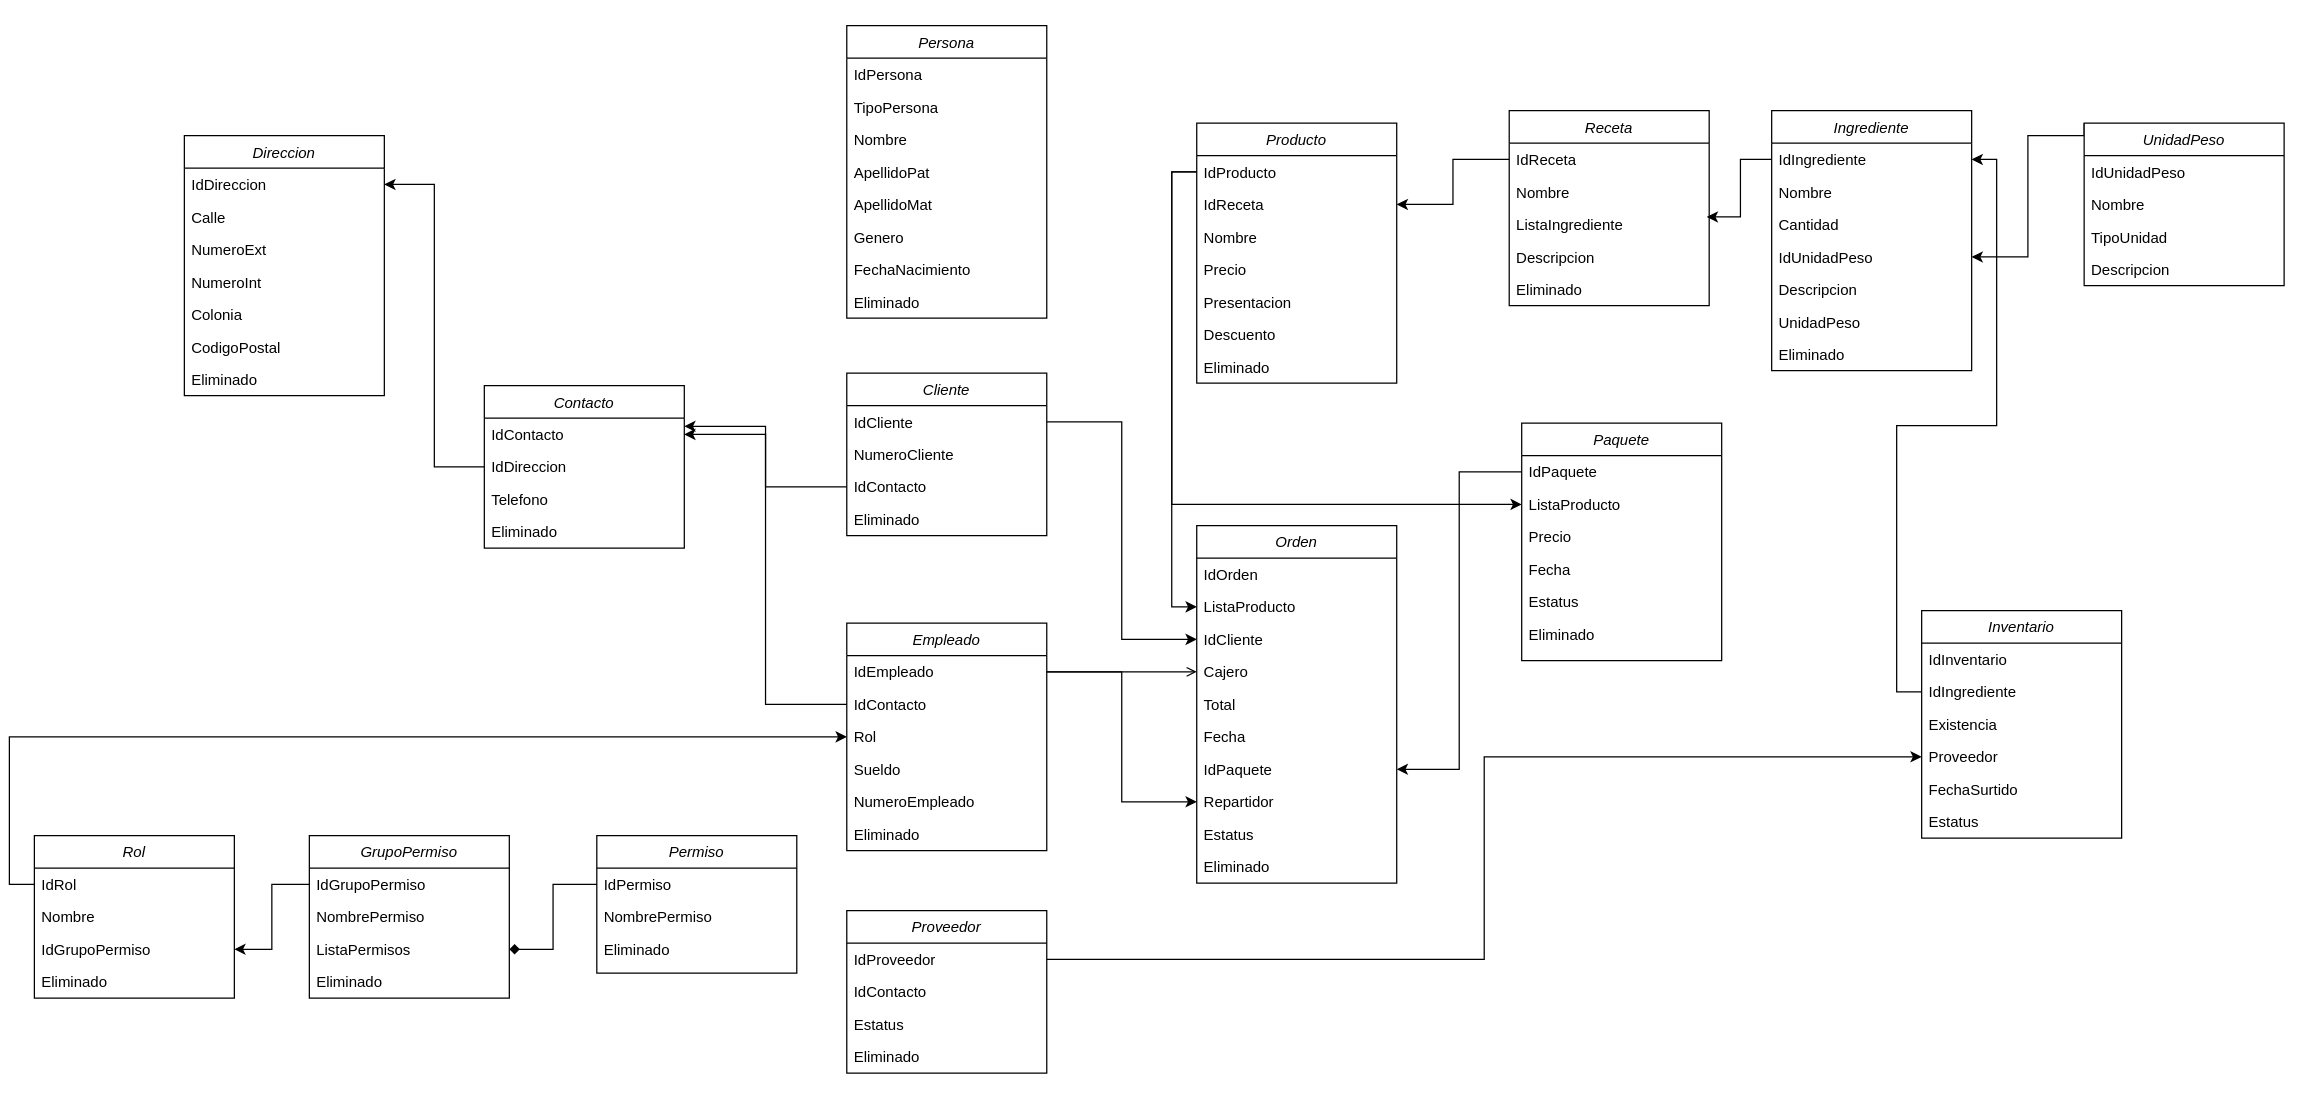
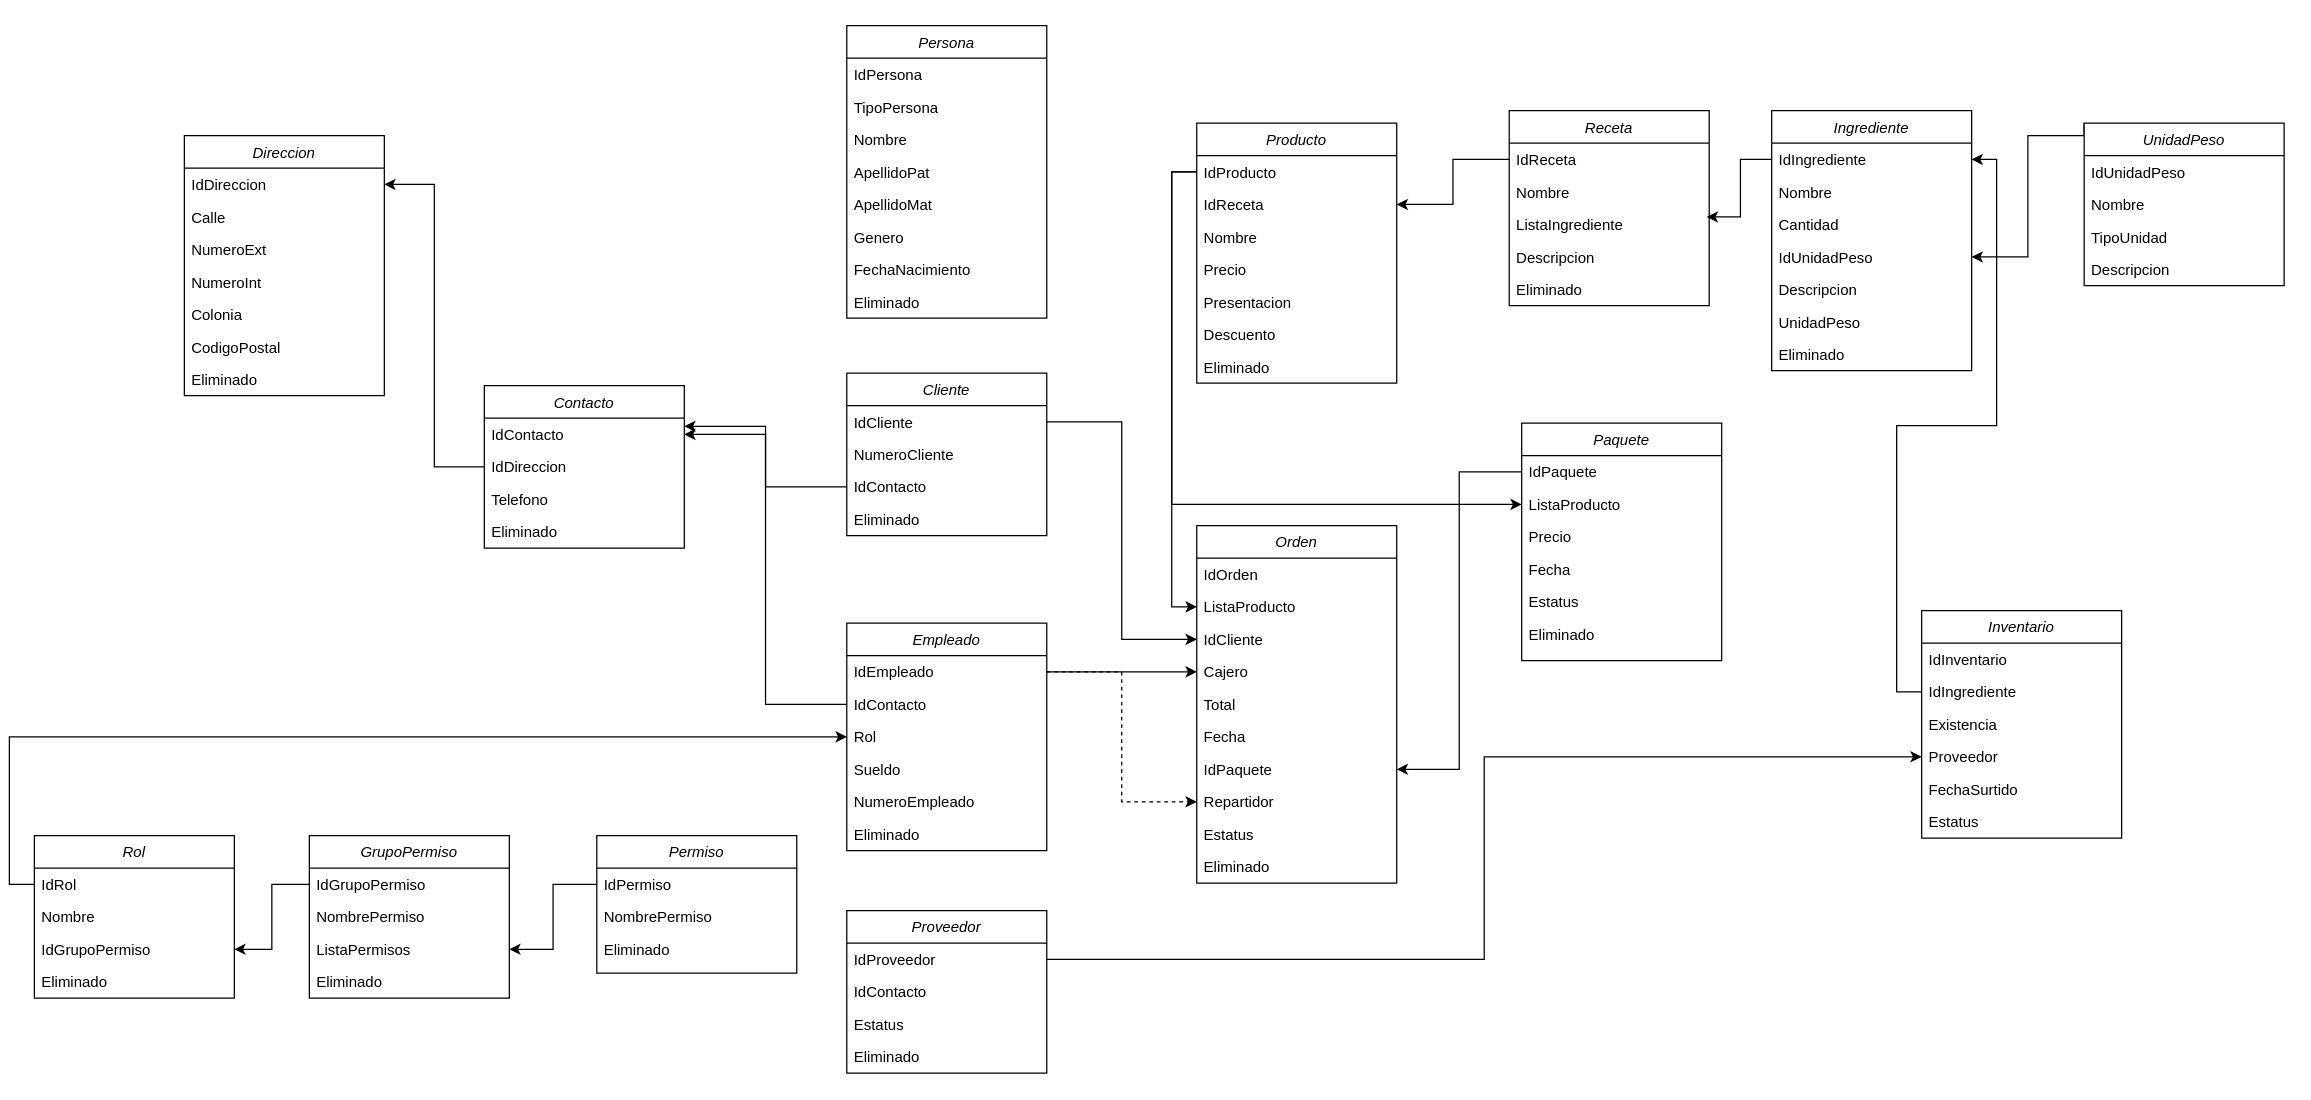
(1188, 672) -> (1187, 672)
(1122, 771) -> (1122, 771)
(520, 949) -> (519, 949)
